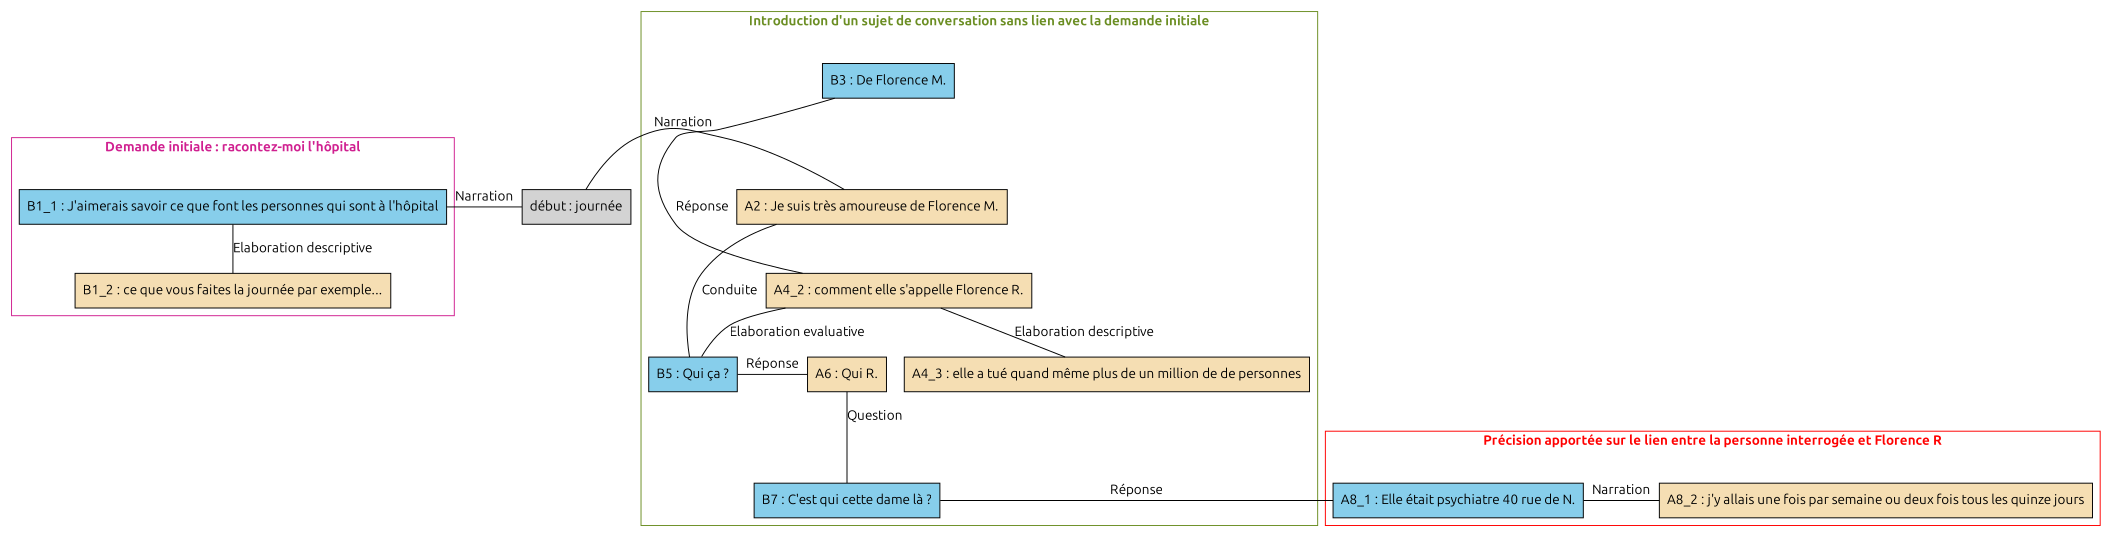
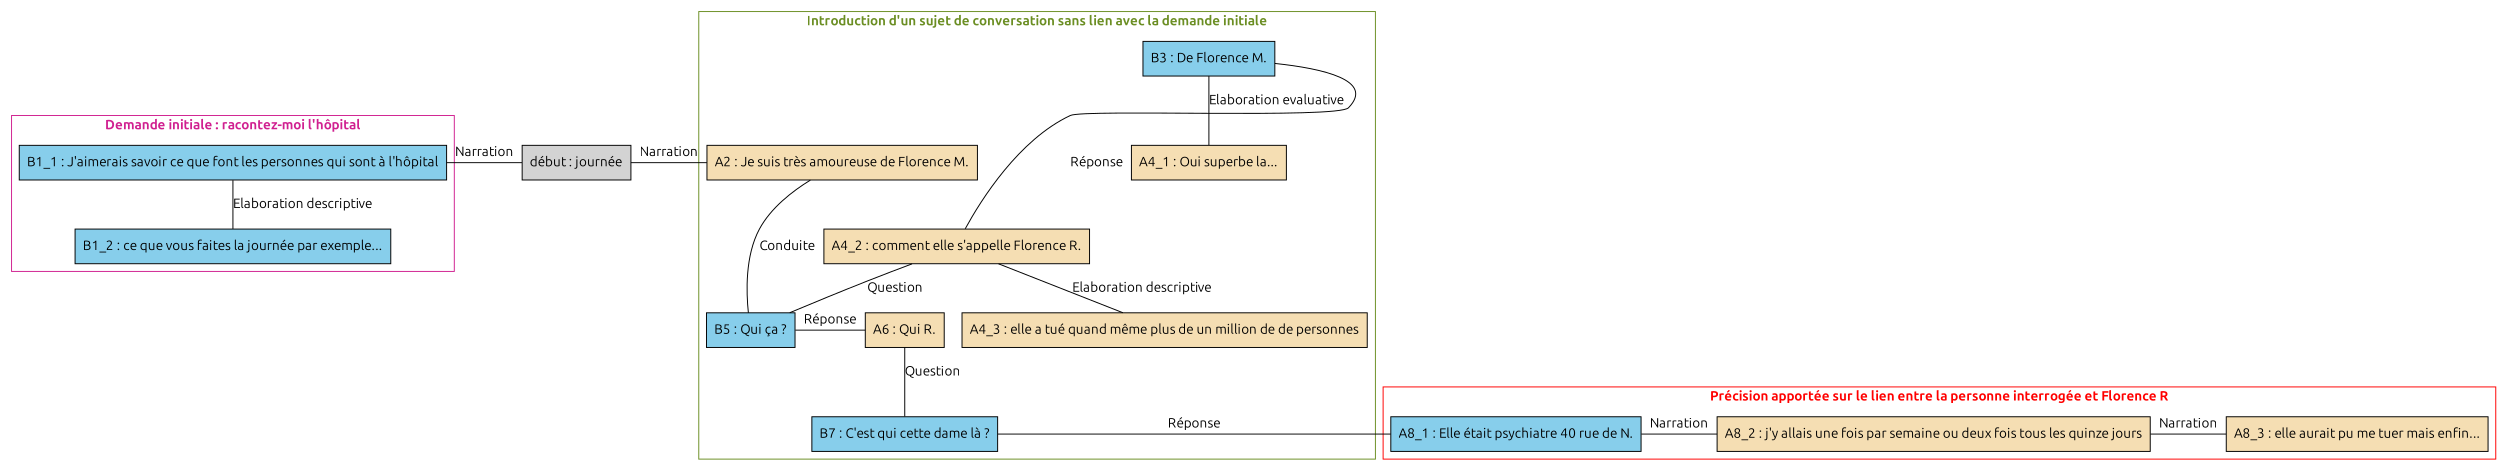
none -> (1209, 163)
(233, 291) -> (233, 246)
(797, 333) -> (895, 288)
none -> (2357, 434)
